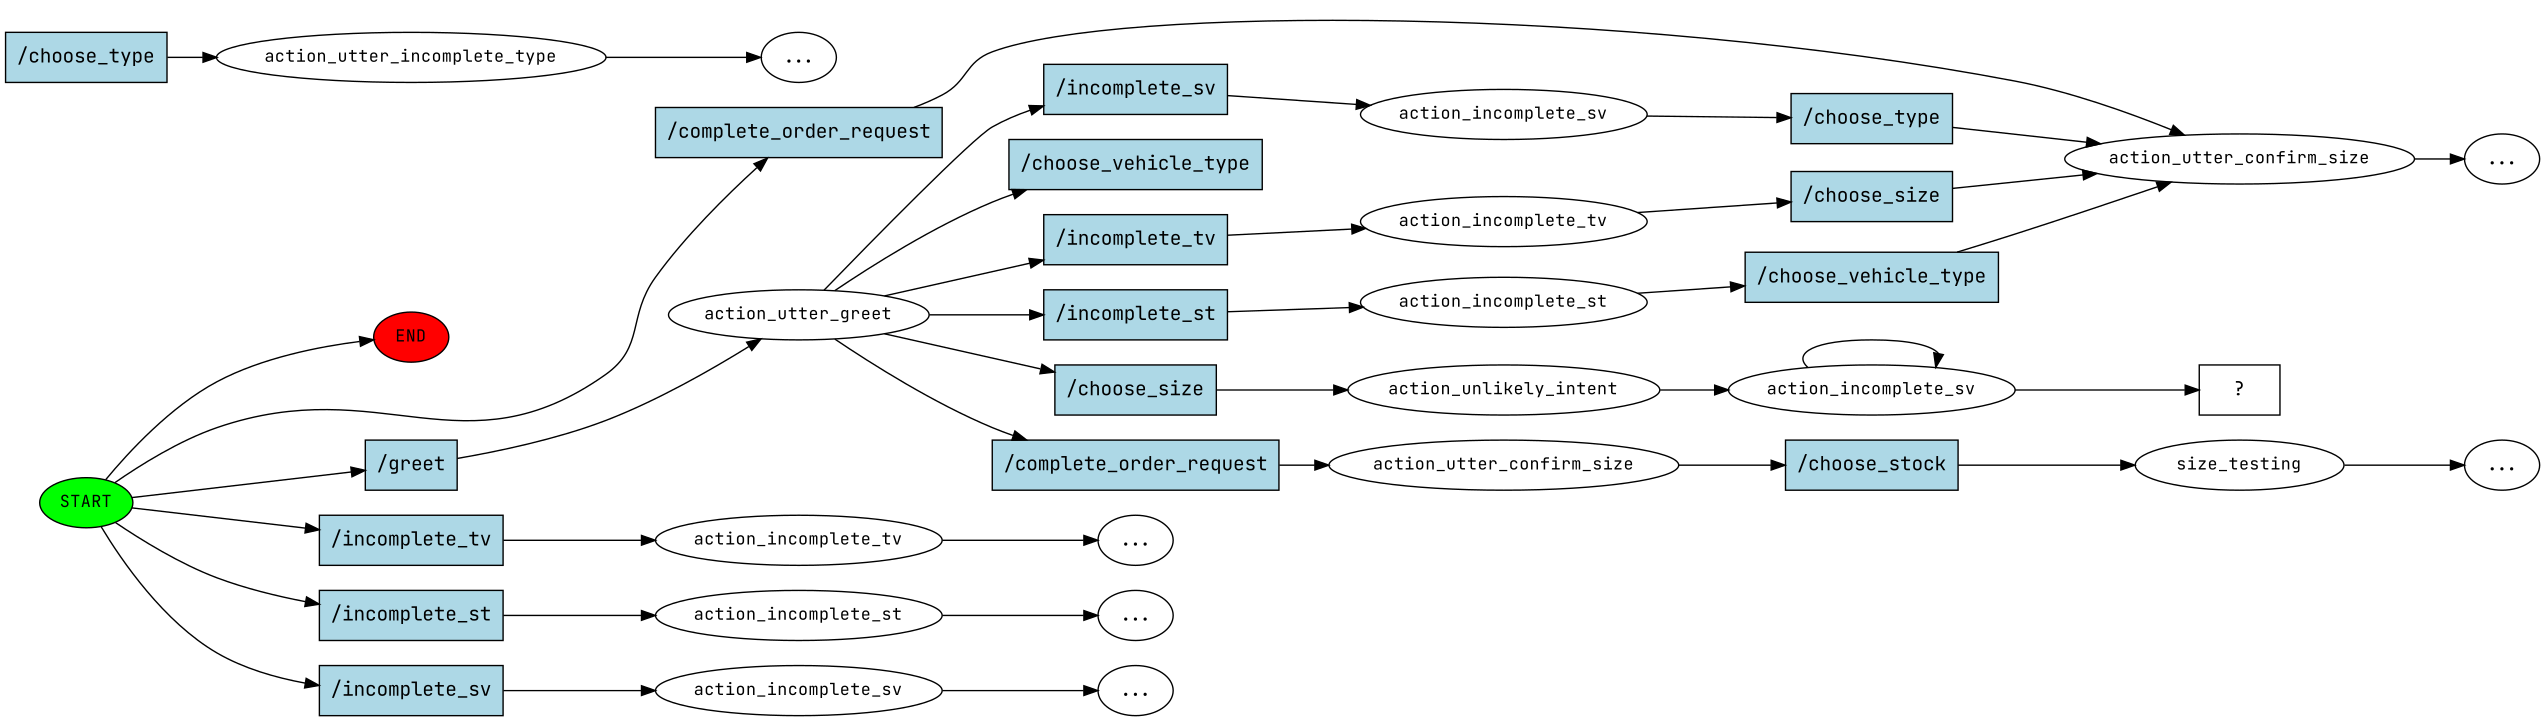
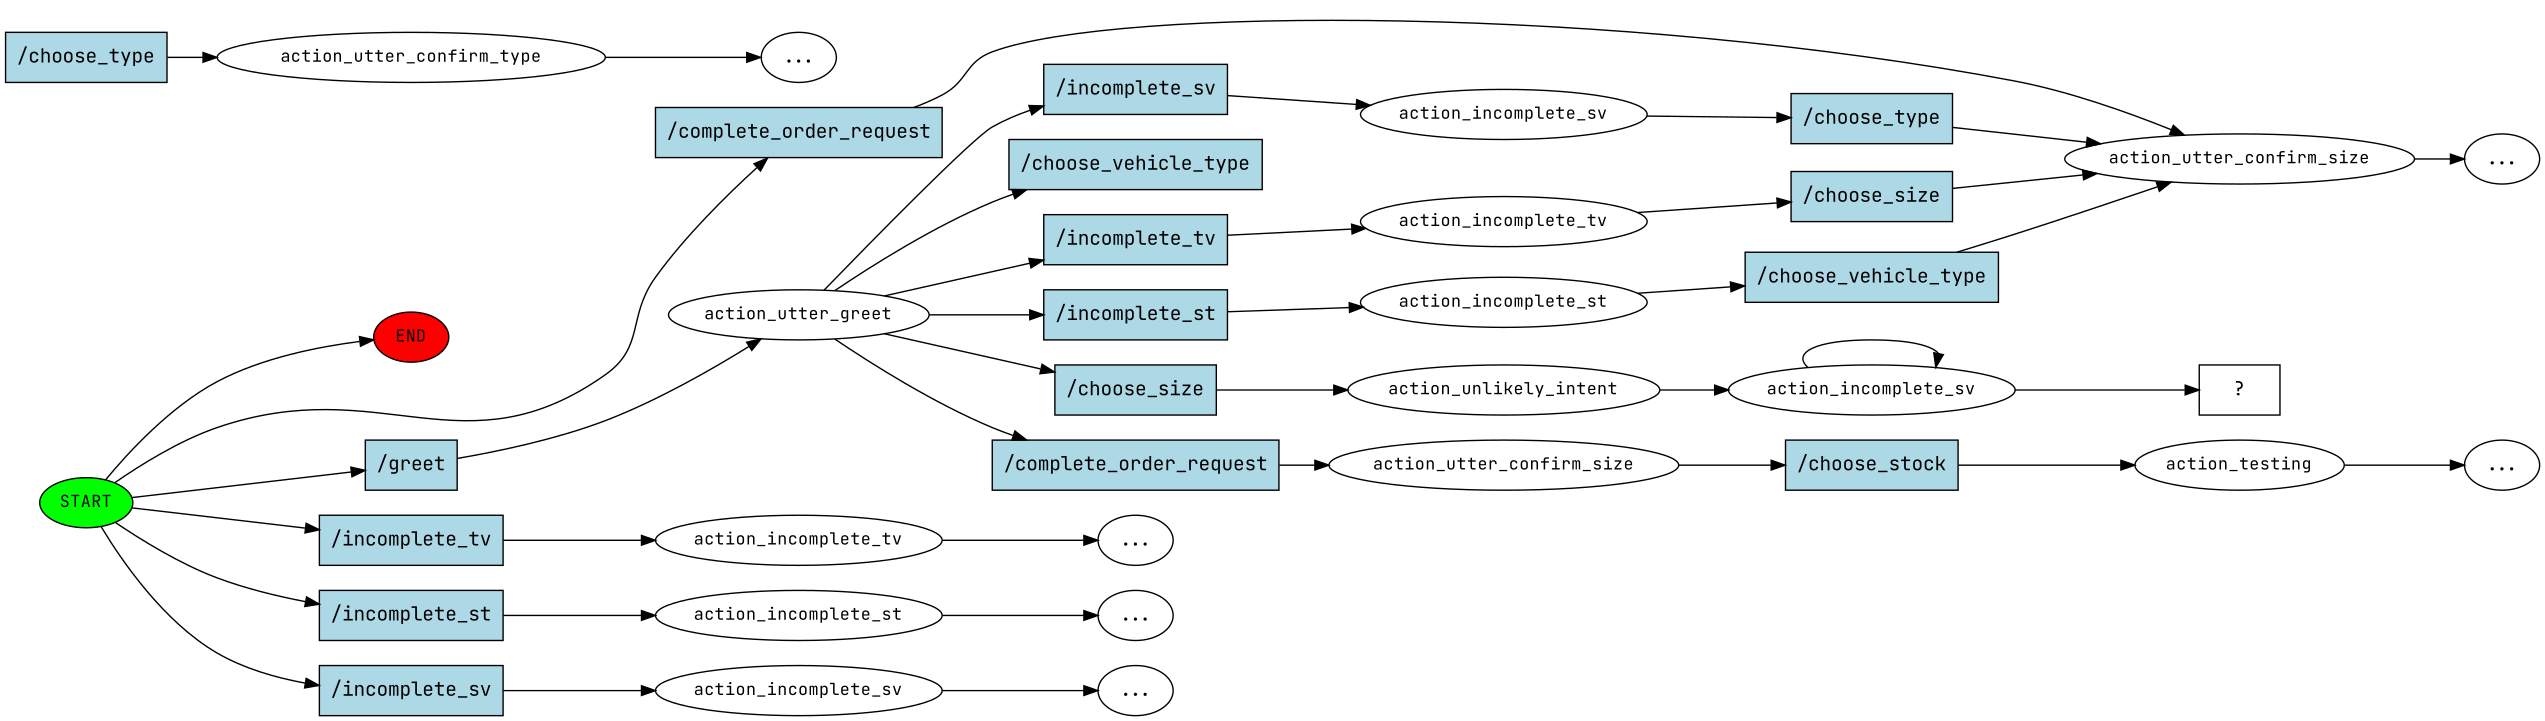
(411, 57) -> (411, 57)
(2240, 465) -> (2240, 465)
